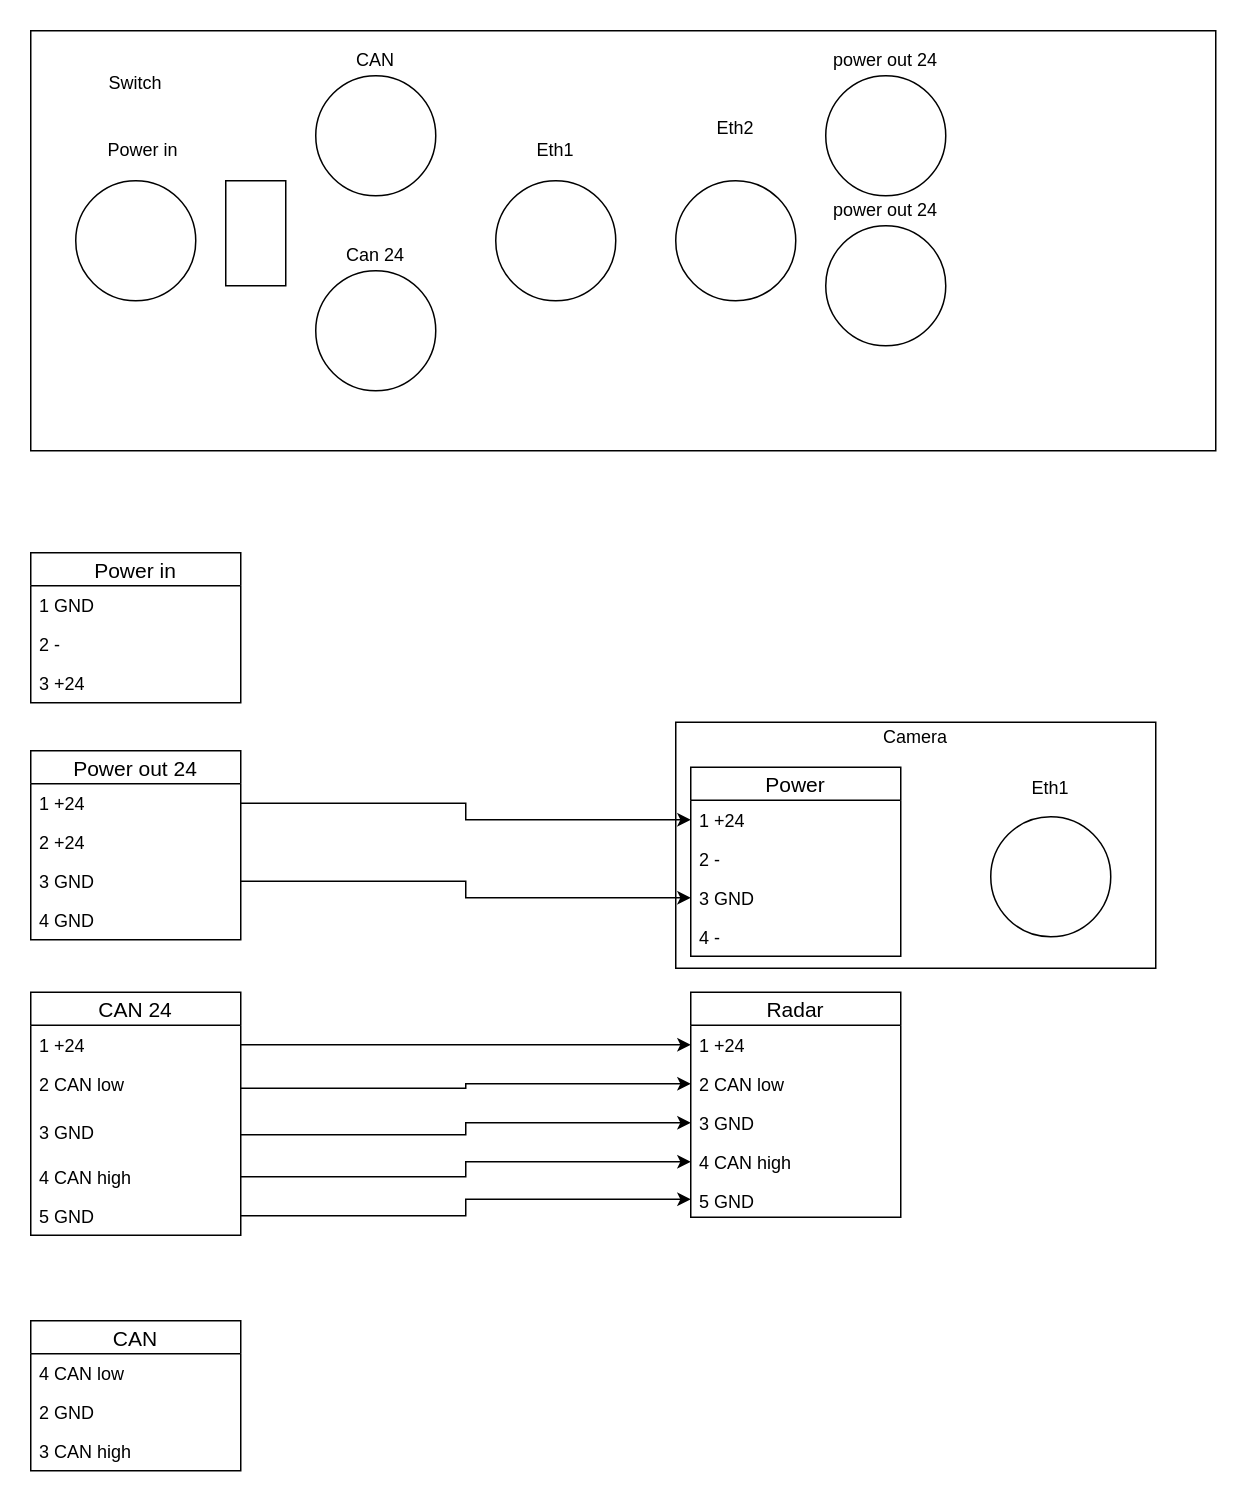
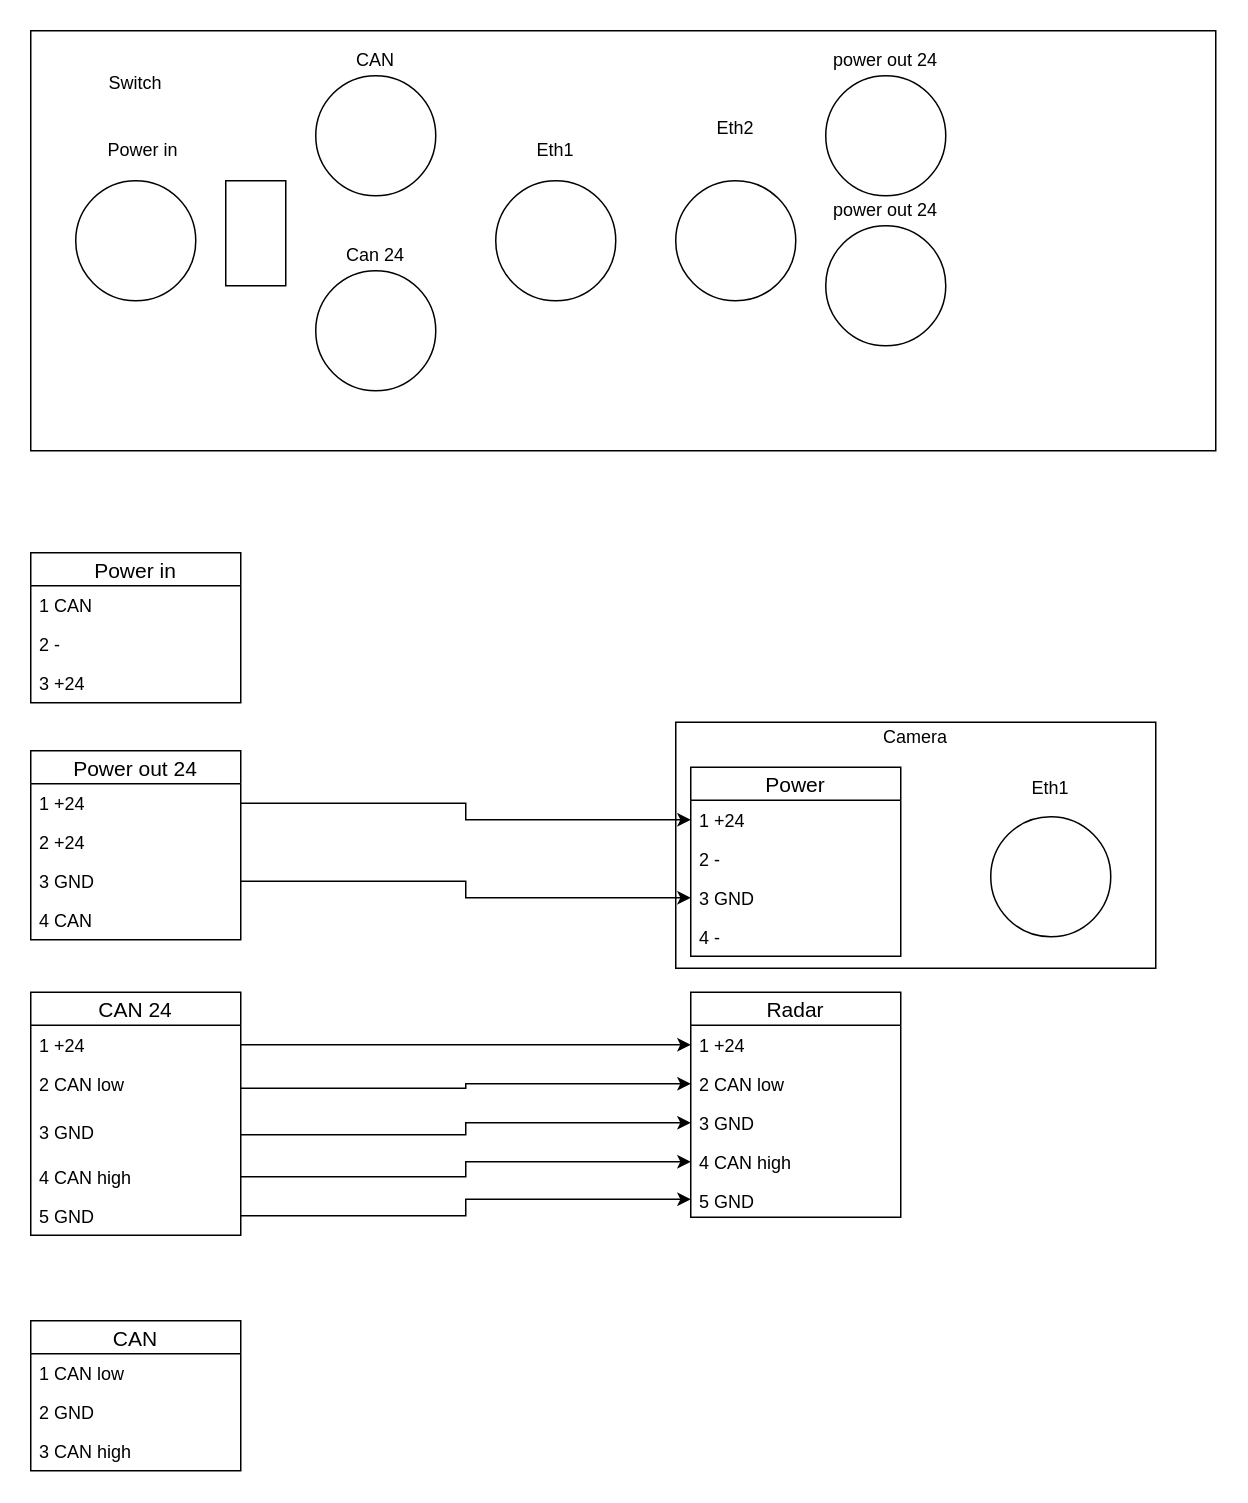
(62, 606) -> (62, 606)
(62, 921) -> (62, 921)
(77, 1374) -> (77, 1374)
